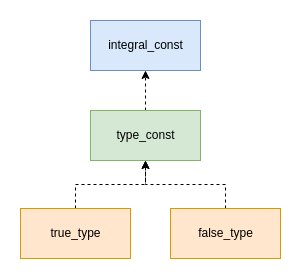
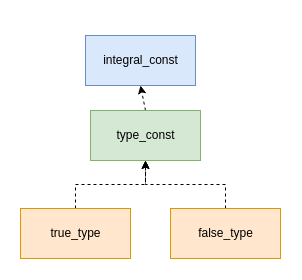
(146, 46) -> (141, 61)
